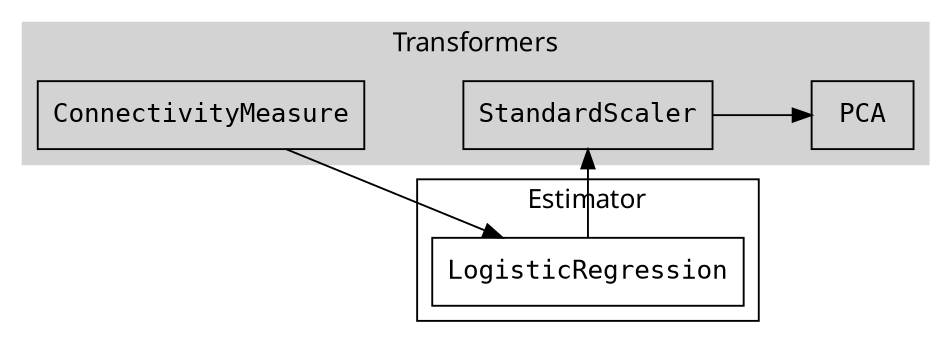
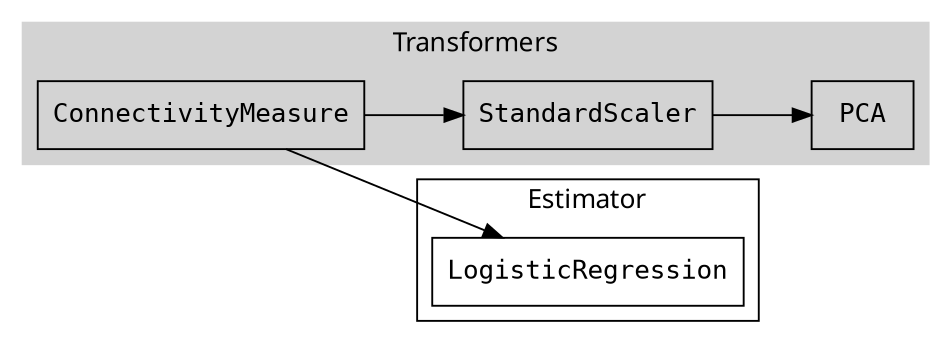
(588, 203) -> (404, 115)
